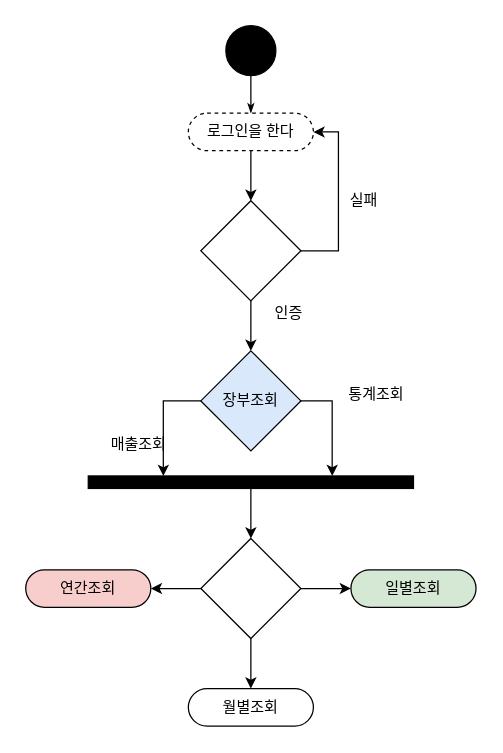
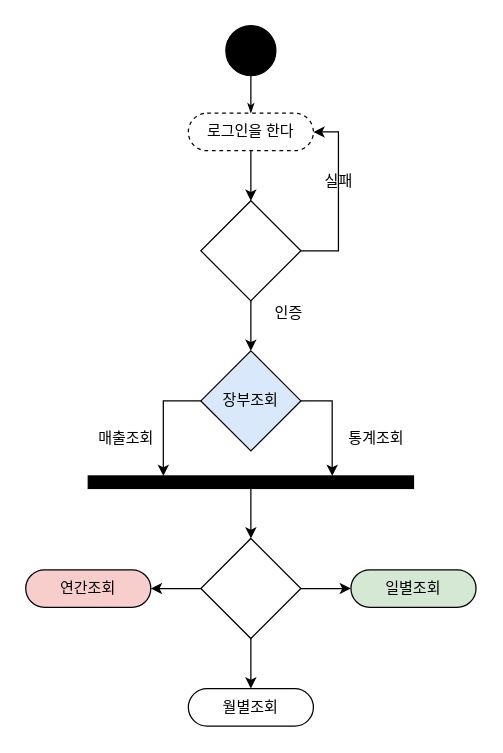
(363, 201) -> (338, 182)
(376, 394) -> (376, 438)
(138, 444) -> (126, 438)
